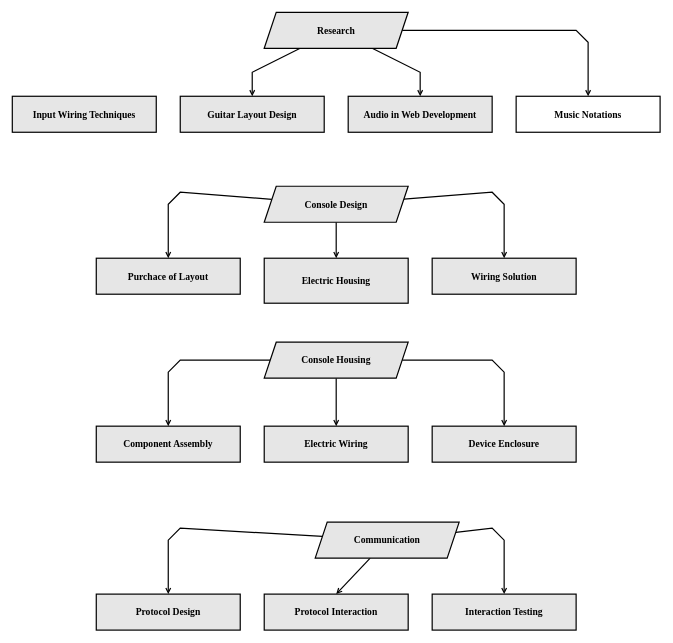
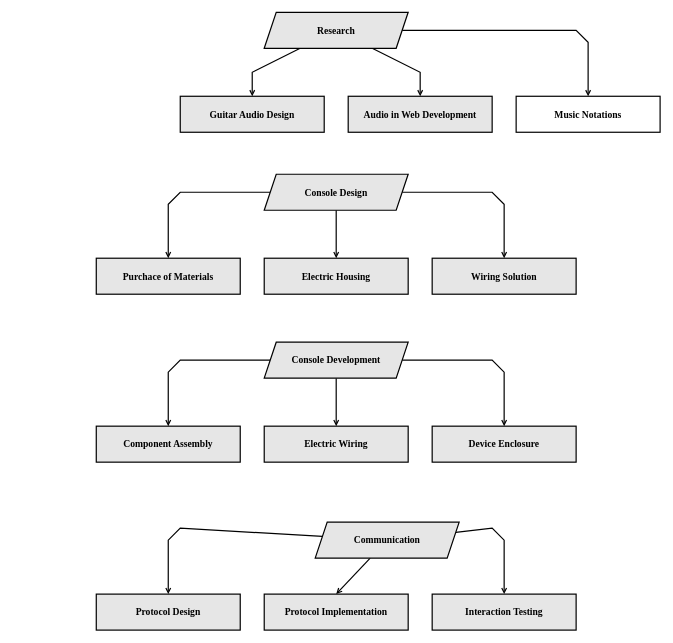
(84, 114) -> none
(252, 114) -> (252, 114)
(336, 204) -> (336, 192)
(168, 276) -> (168, 276)
(336, 281) -> (336, 276)
(336, 360) -> (336, 360)
(336, 612) -> (336, 612)
